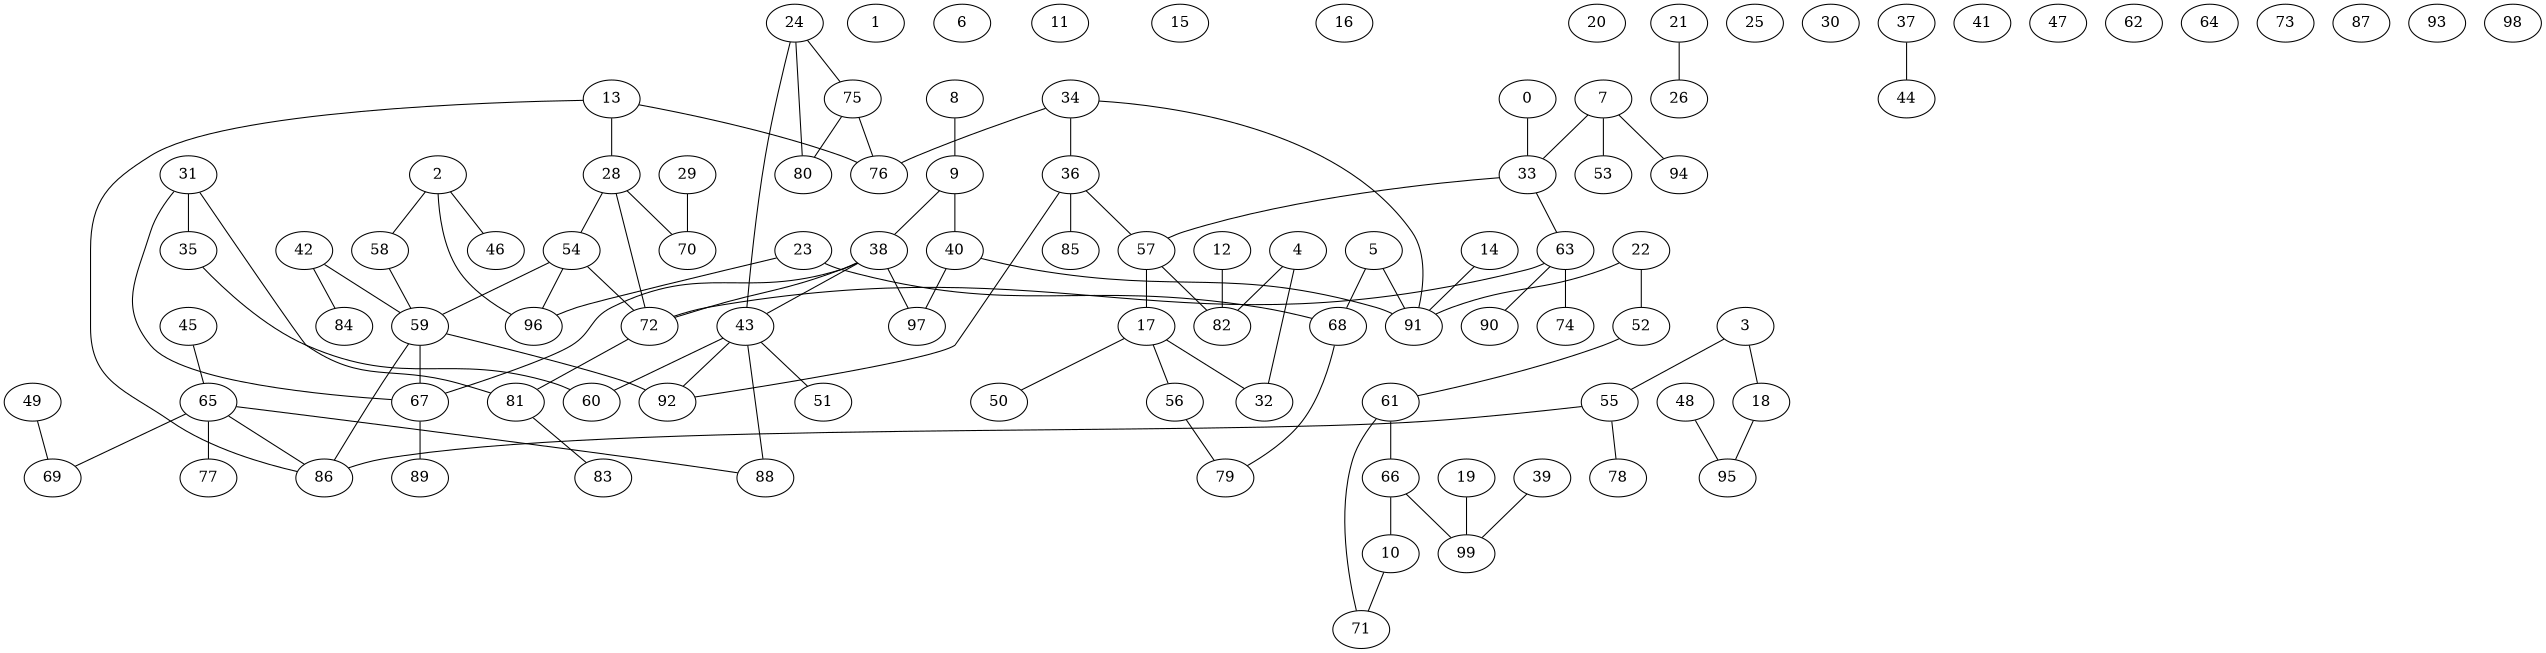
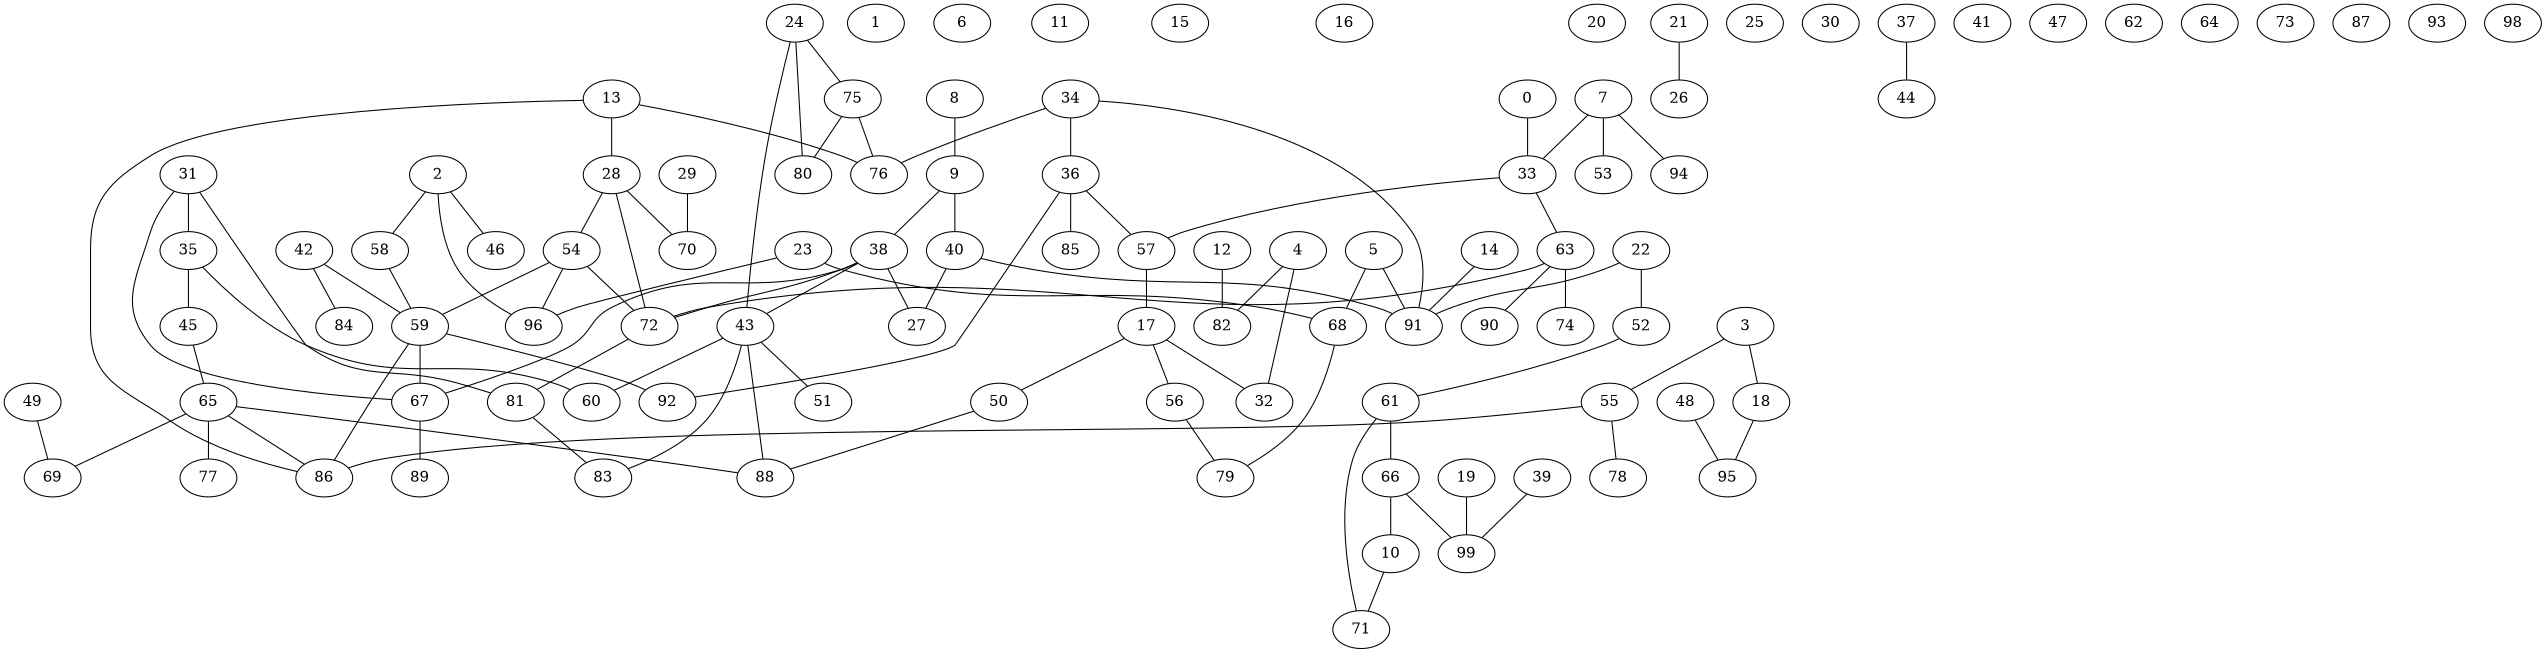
(1184, 288) -> none
none -> (188, 289)
(917, 326) -> (917, 326)
(706, 364) -> (703, 423)
none -> (882, 440)
